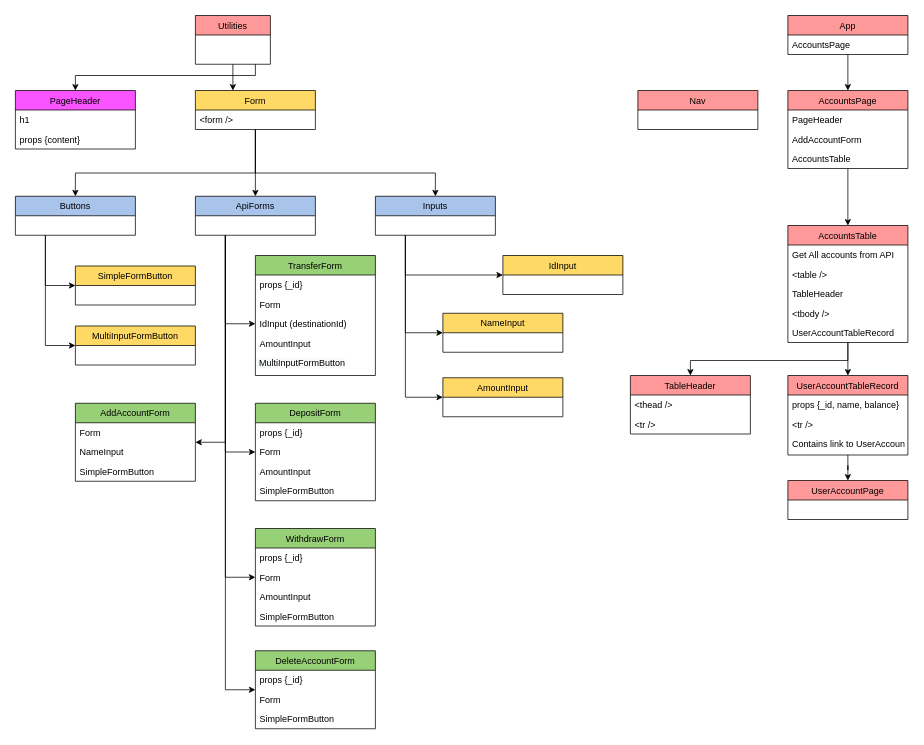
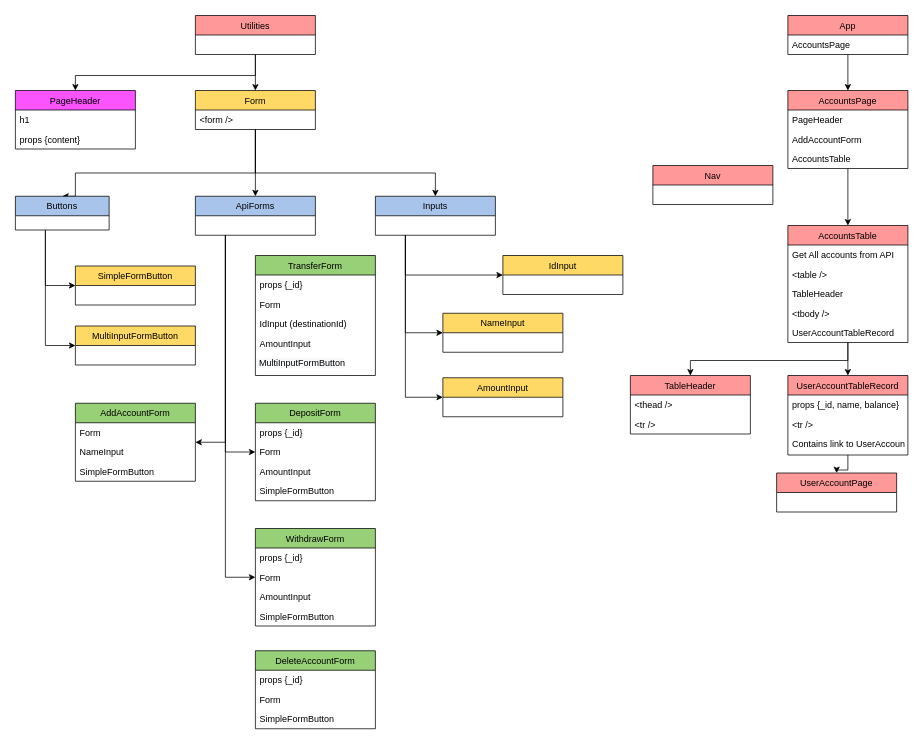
(233, 40) -> (255, 35)
(698, 110) -> (713, 185)
(75, 216) -> (62, 213)
(238, 324) -> none
(848, 500) -> (837, 492)
(225, 647) -> none
